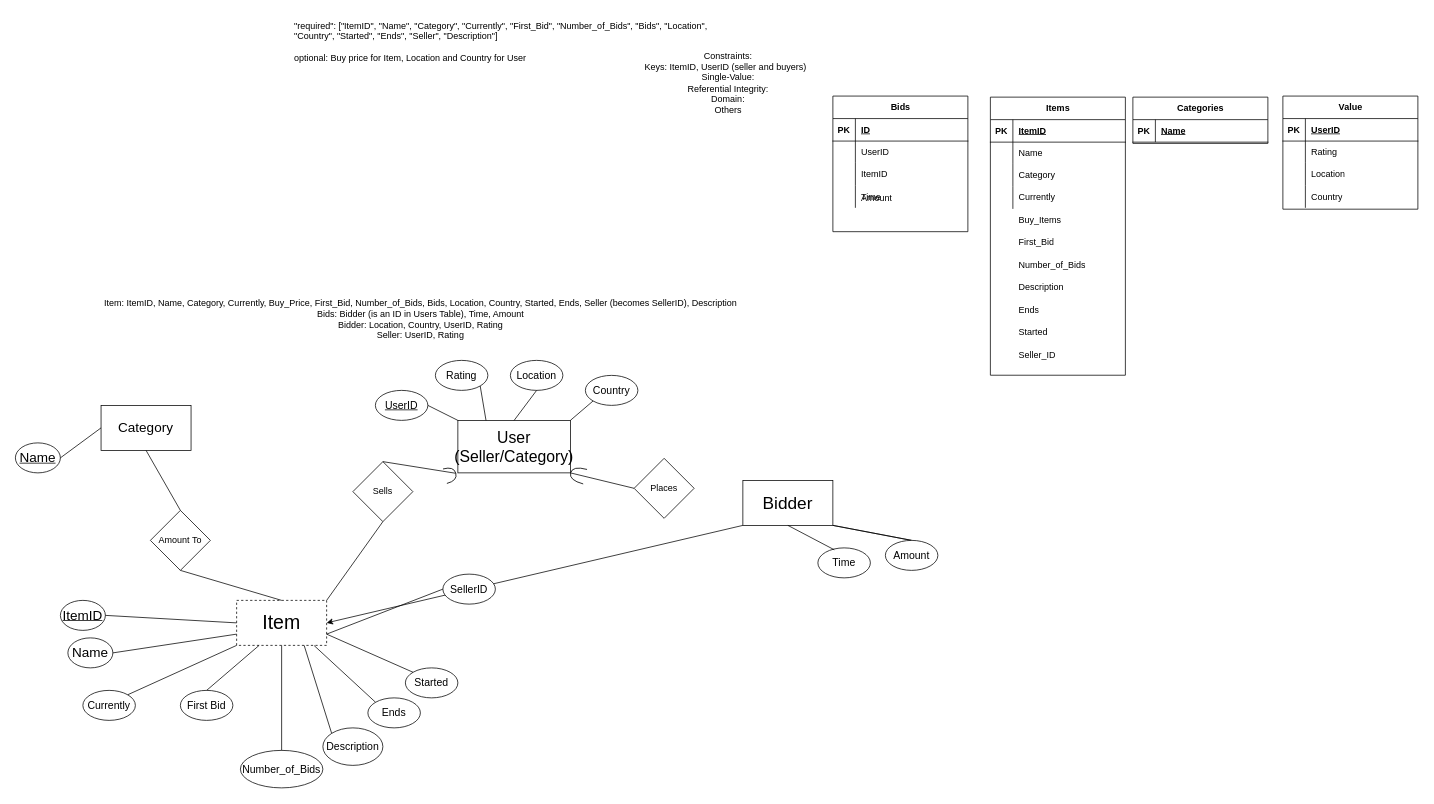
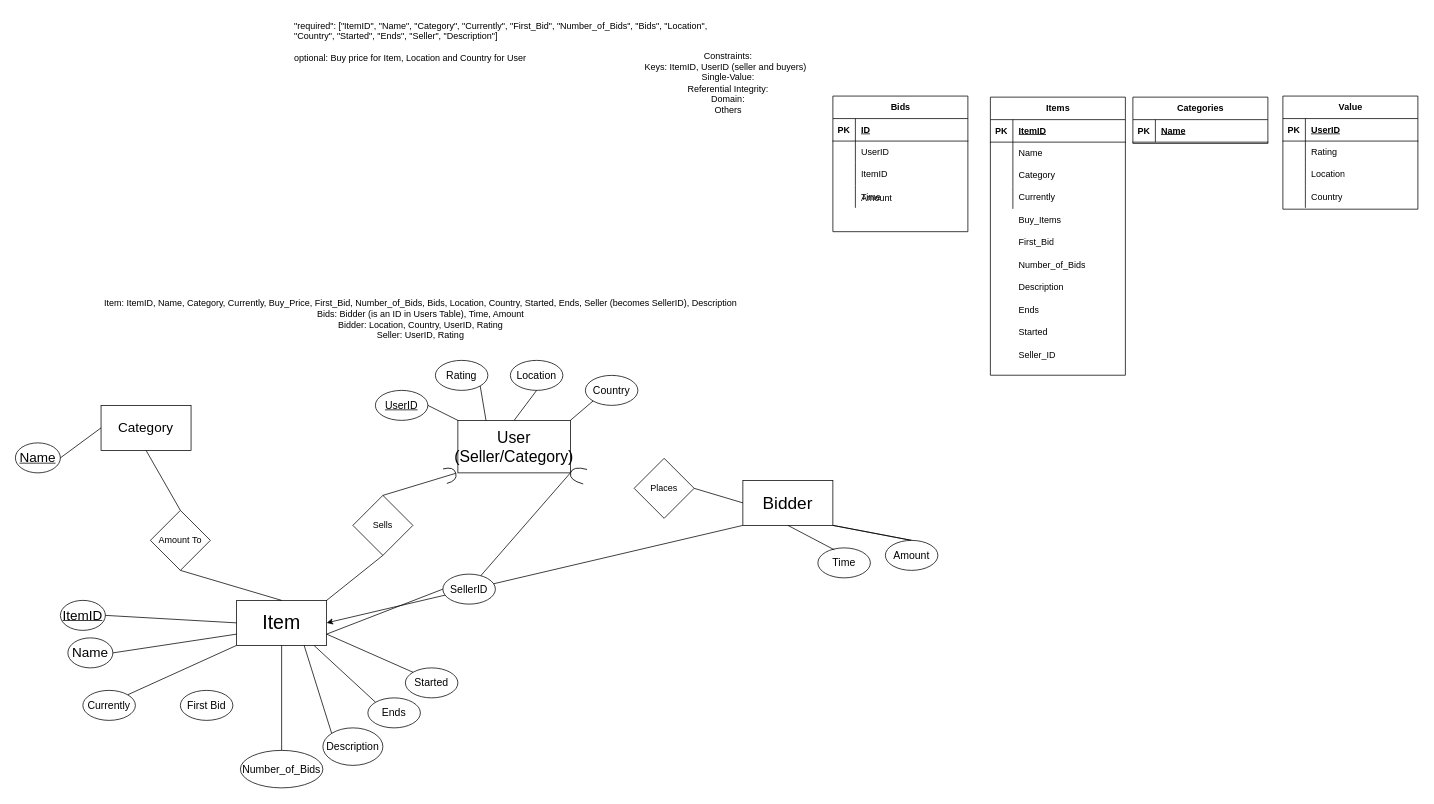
(602, 480) -> (526, 524)
(383, 492) -> (383, 525)
none -> (719, 496)
(282, 623) -> (282, 623)
(232, 668) -> none
